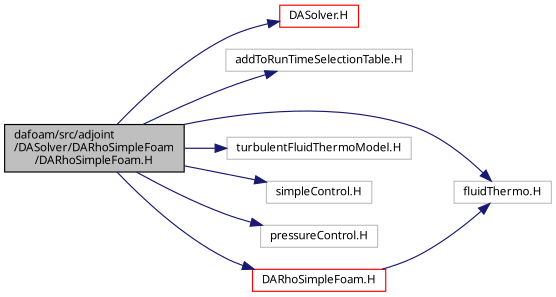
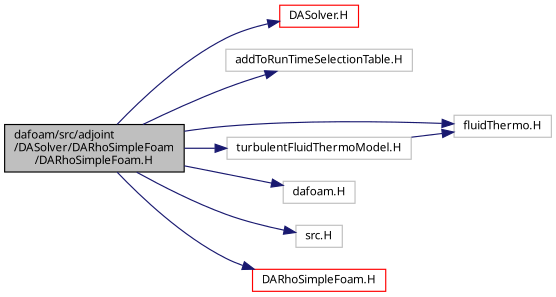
(319, 192) -> (319, 192)
(319, 236) -> (319, 236)
(435, 246) -> (427, 135)
